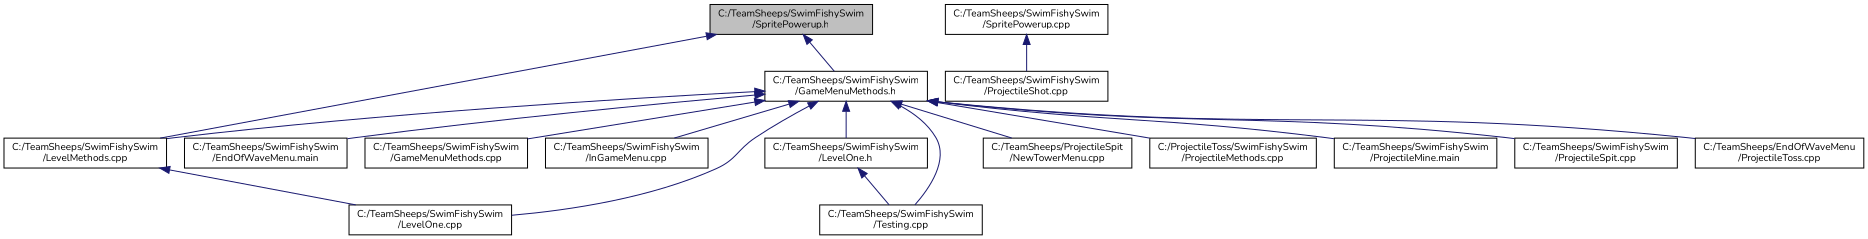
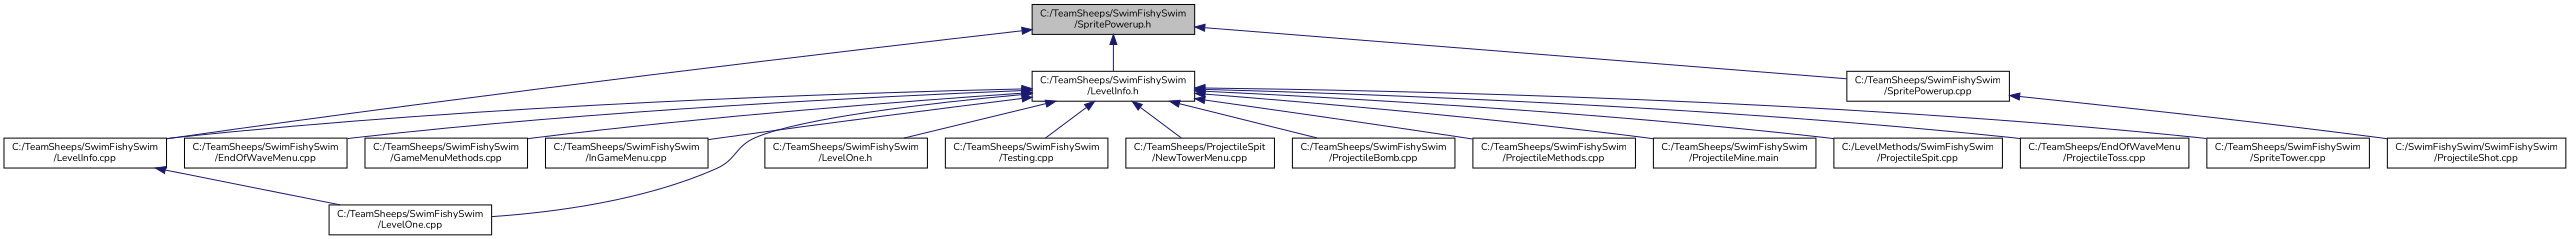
none -> (1526, 53)
(846, 86) -> (1113, 86)
(1027, 86) -> (2477, 153)
(85, 153) -> (85, 153)
(266, 153) -> (266, 153)
(1233, 153) -> (1554, 153)
none -> (1374, 153)
(1596, 153) -> (1918, 153)
none -> (2288, 153)
(877, 190) -> none
